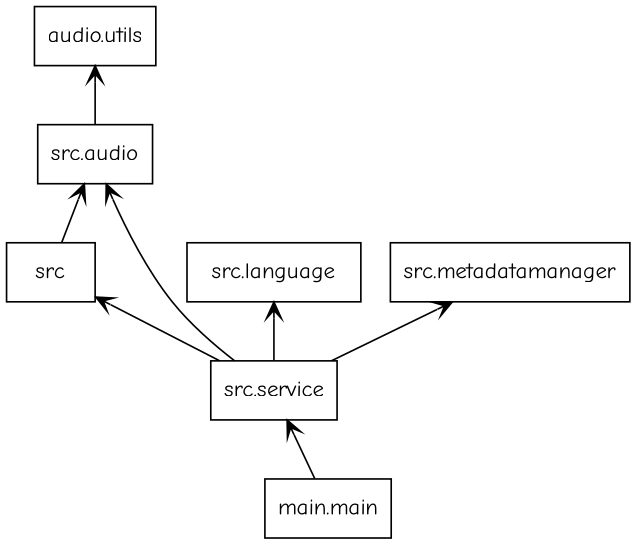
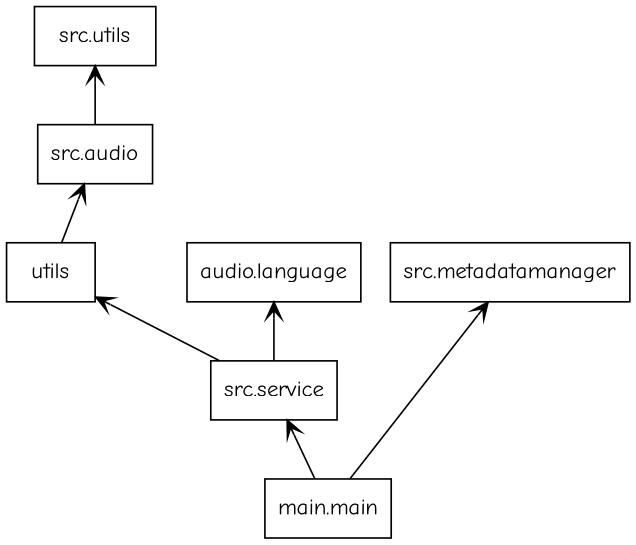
(95, 36) -> (95, 36)
(51, 272) -> (51, 272)
(274, 272) -> (274, 272)
(162, 289) -> none
(384, 335) -> (414, 397)
